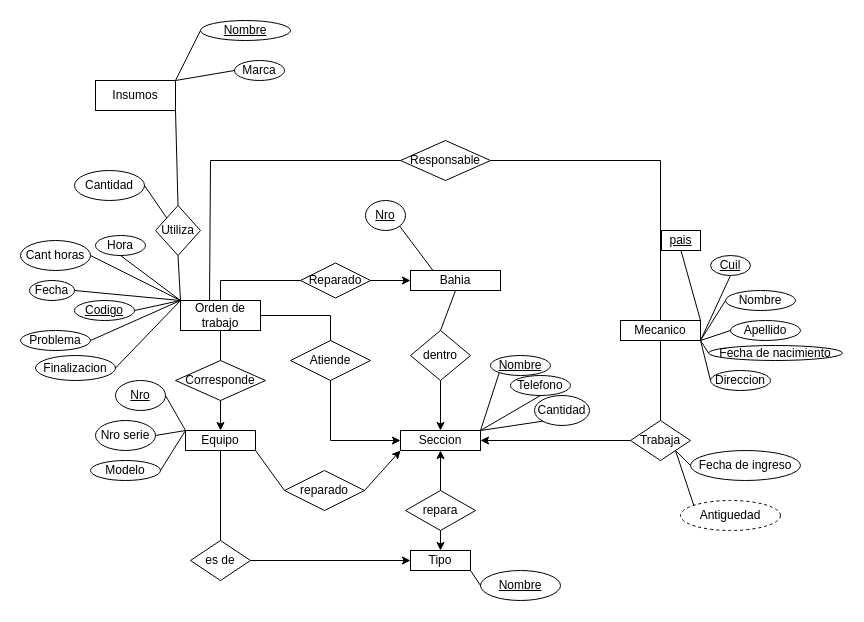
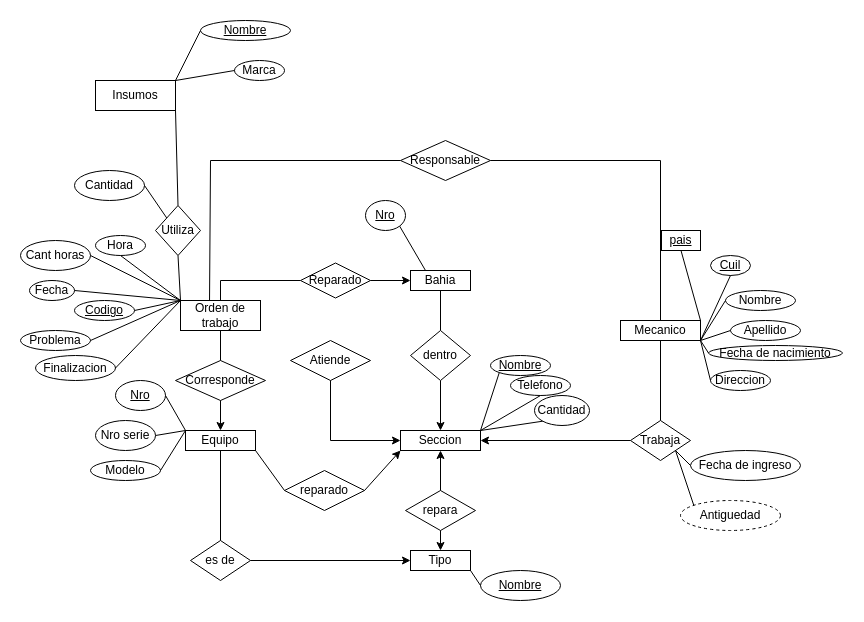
(456, 281) -> (441, 281)
(309, 316) -> none
